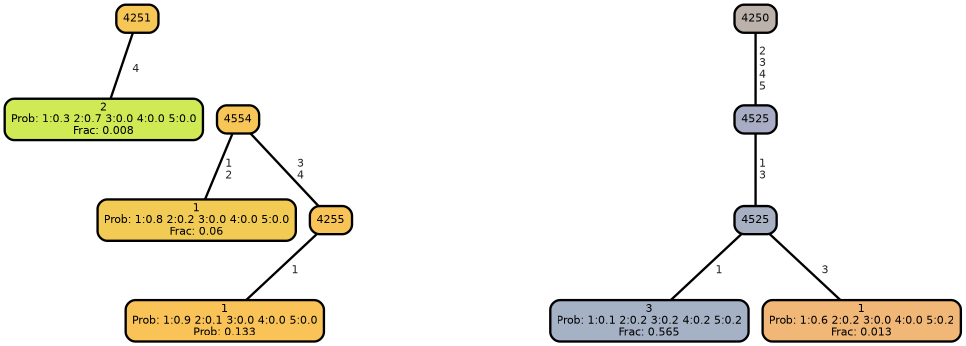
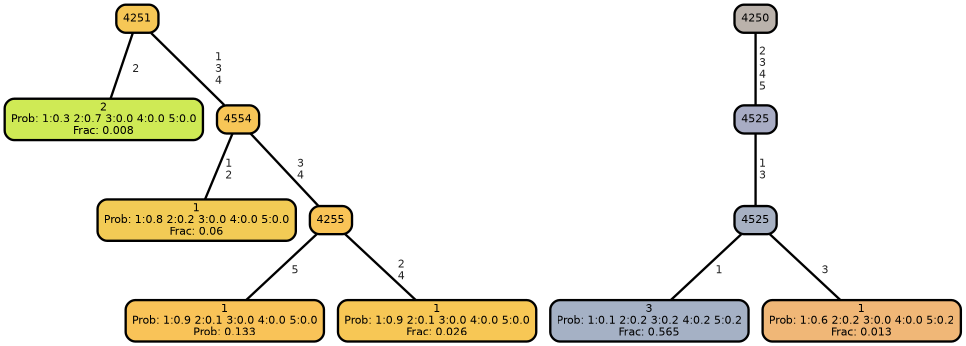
(134, 69) -> (134, 69)
none -> (188, 69)
(293, 270) -> (293, 270)
none -> (437, 321)
